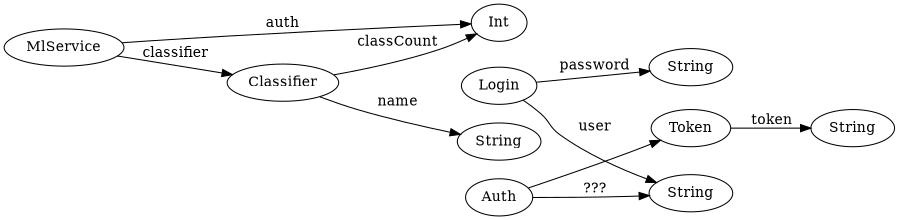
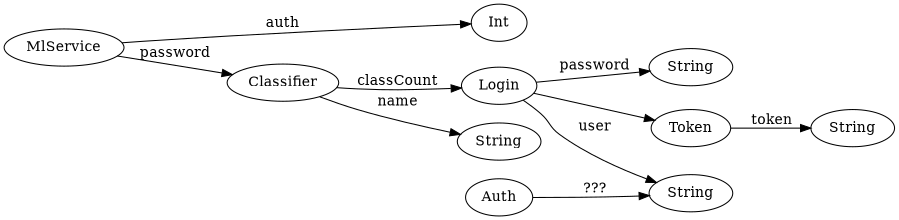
(176, 53) -> (176, 53)
(402, 60) -> (394, 90)
(590, 167) -> (589, 106)
